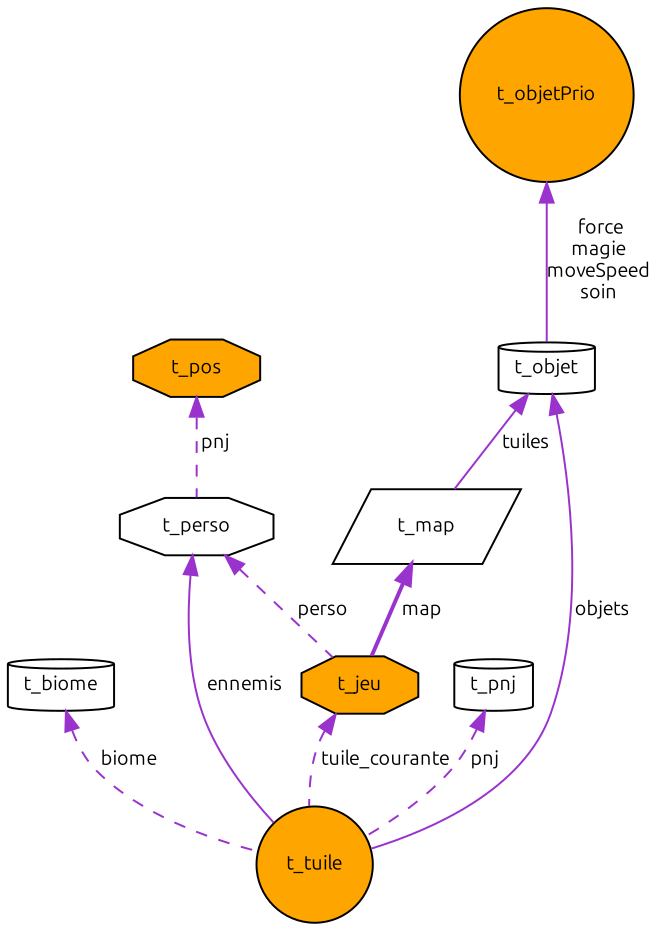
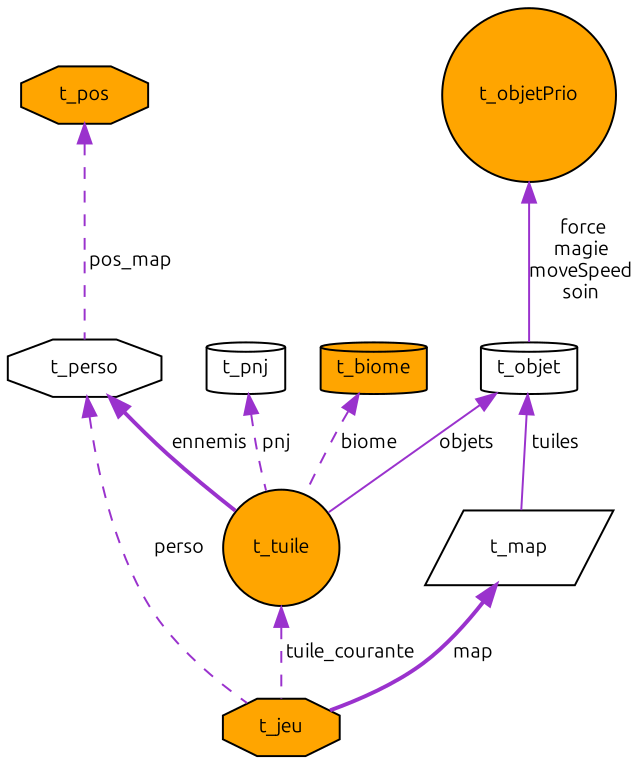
(213, 443) -> (129, 261)
(61, 685) -> (374, 368)
(201, 709) -> (178, 463)
(312, 767) -> (281, 663)
